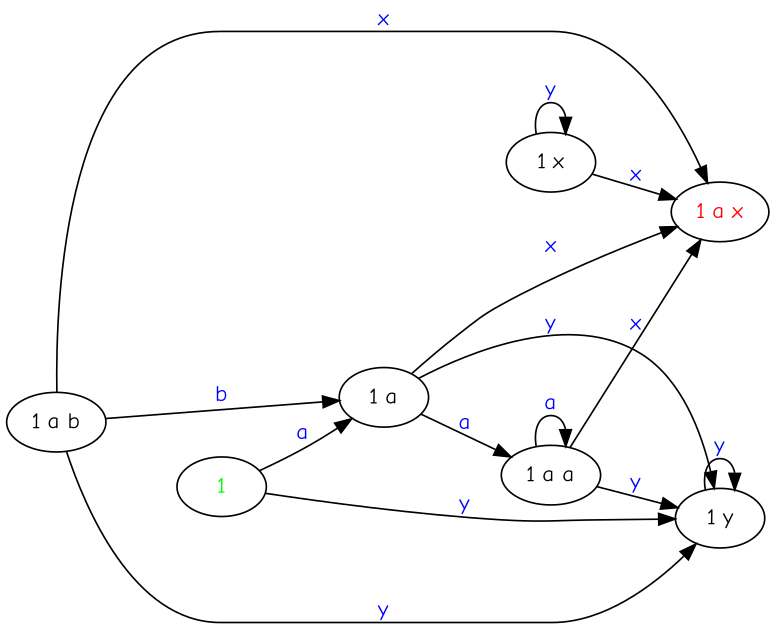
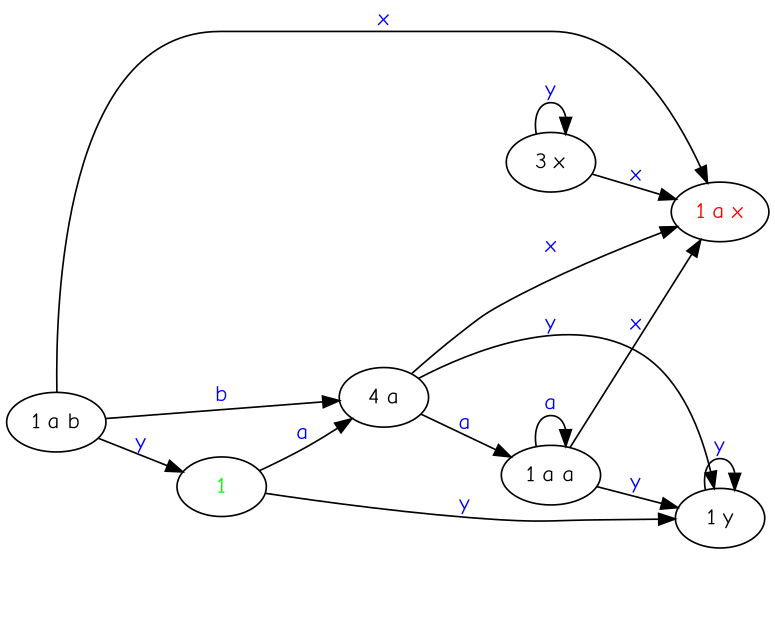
(551, 162) -> (551, 162)
(384, 397) -> (384, 397)
(340, 622) -> (133, 452)
